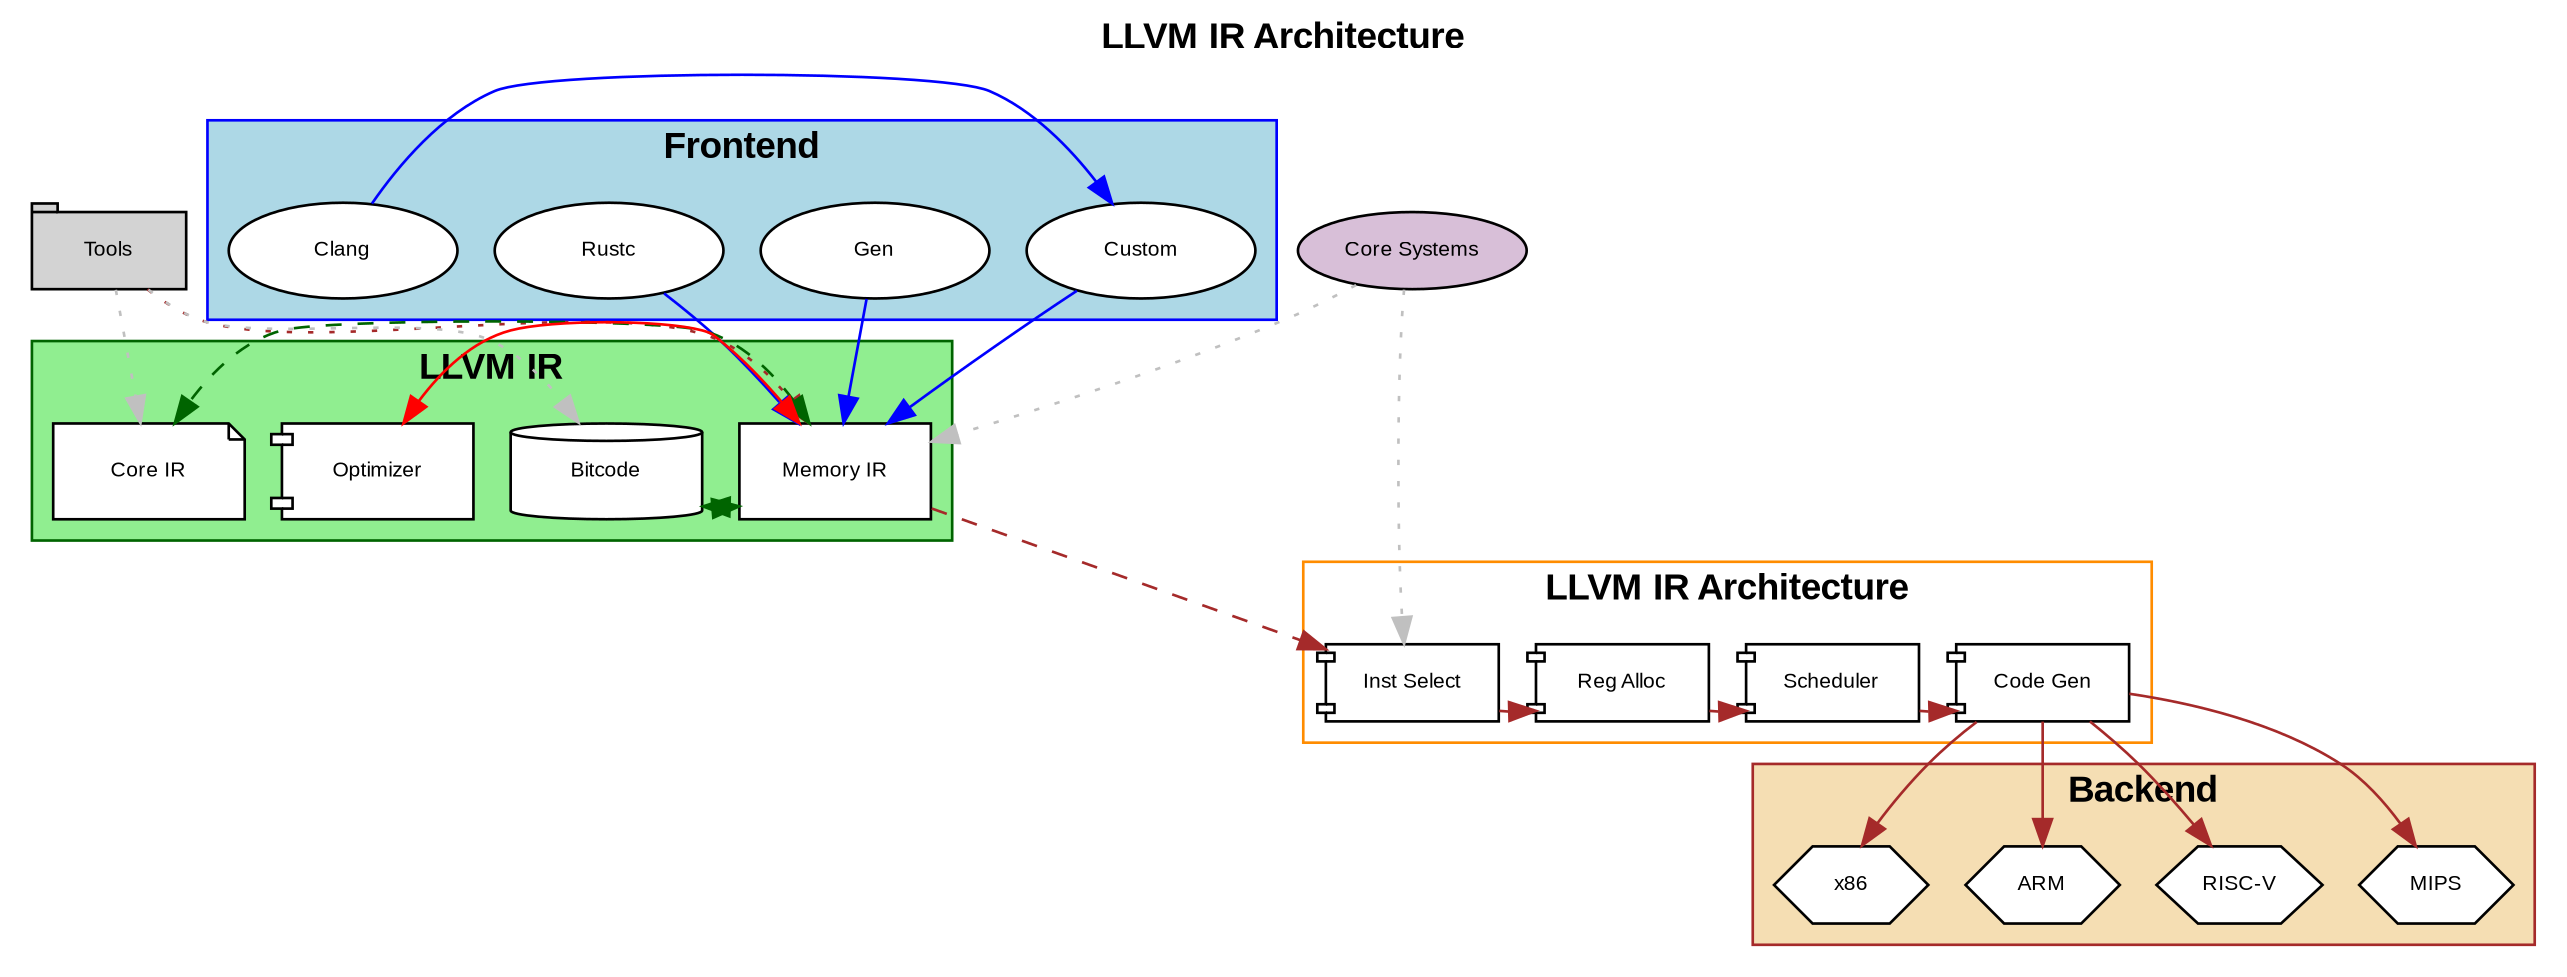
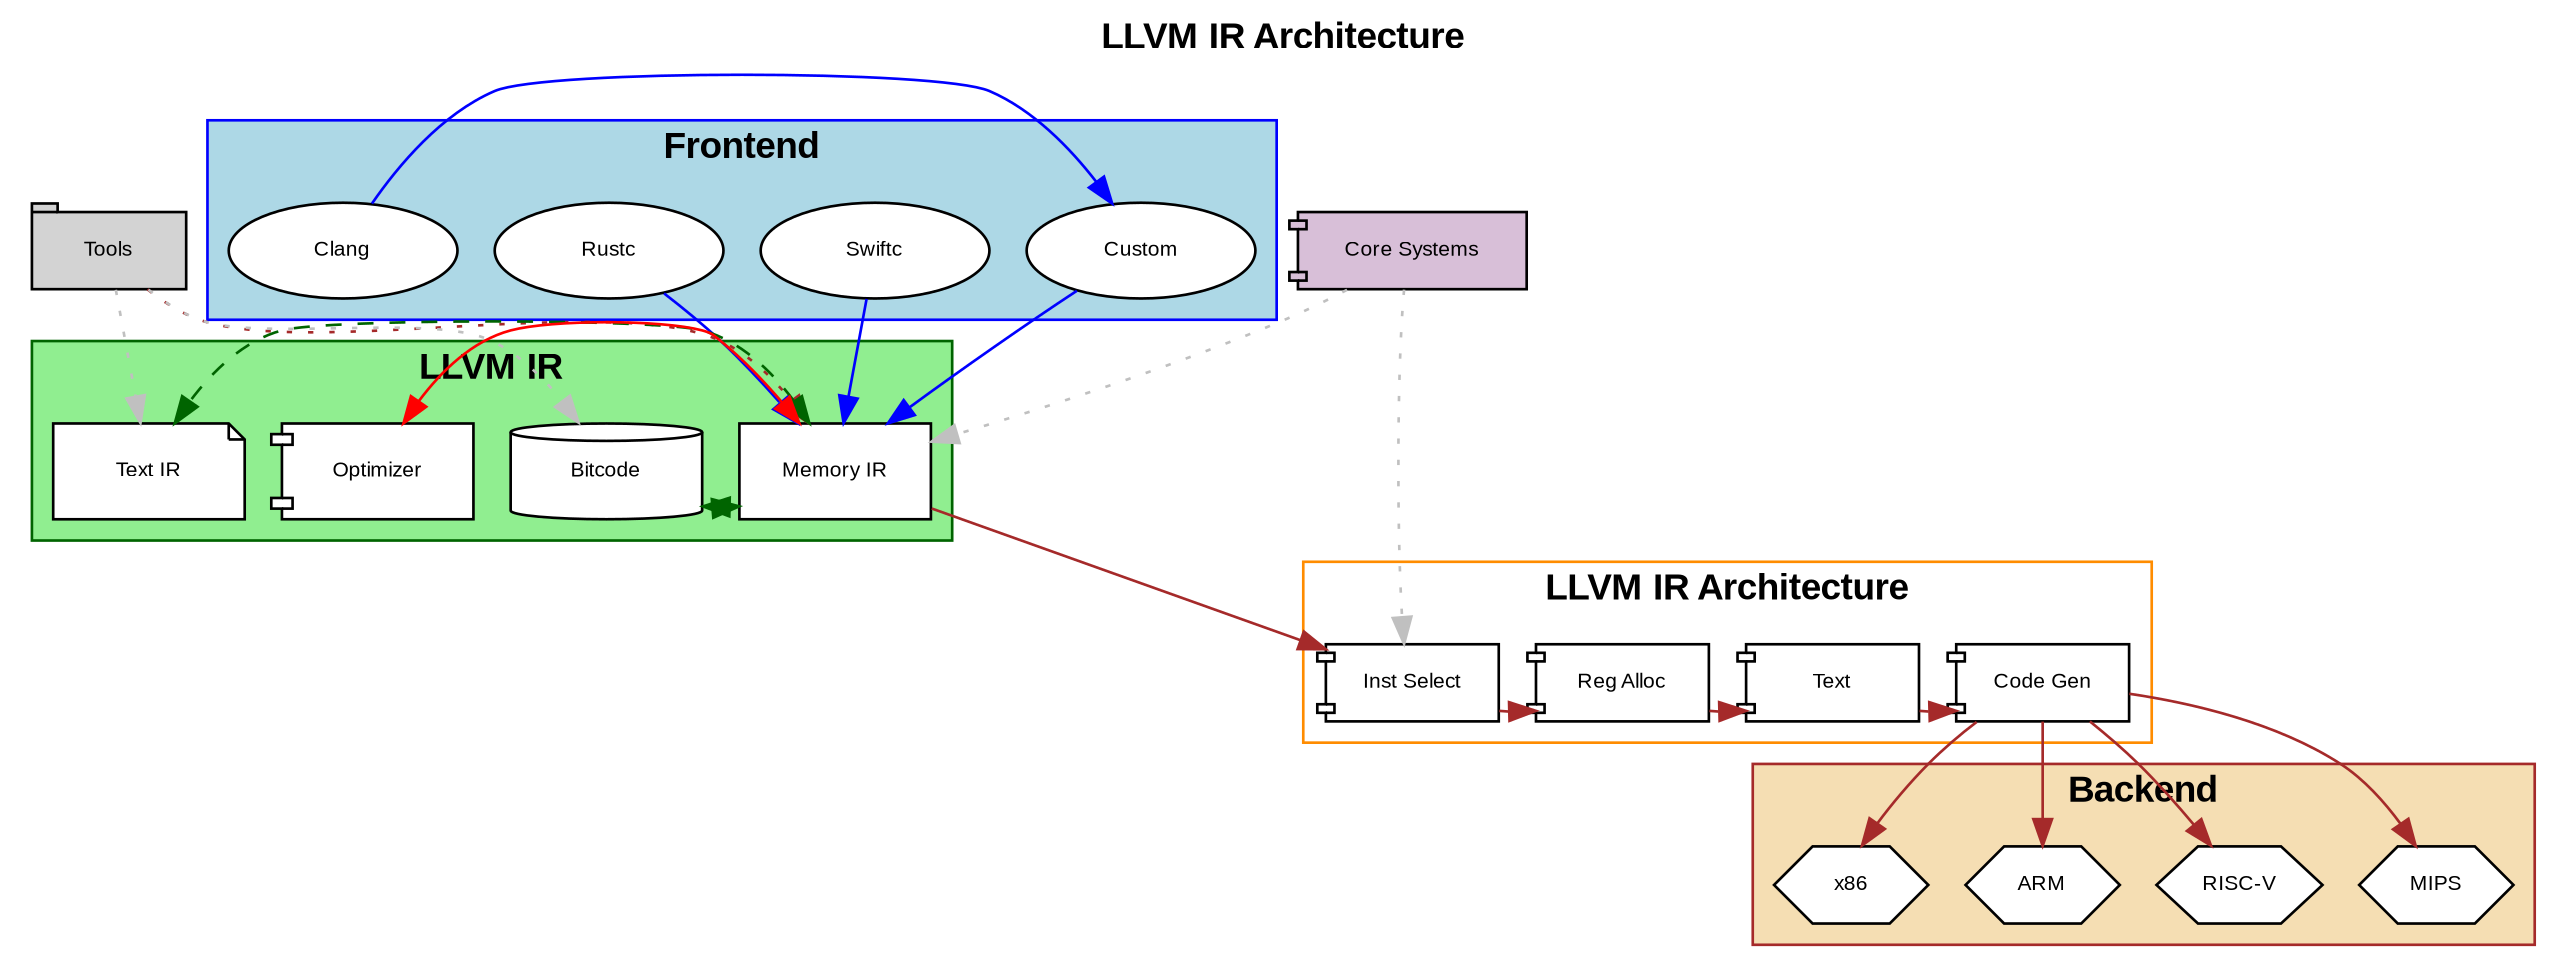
(875, 251) -> (875, 251)
(1412, 251) -> (1412, 251)
(149, 471) -> (149, 471)
(1116, 574) -> (1116, 574)
(1833, 683) -> (1833, 683)
